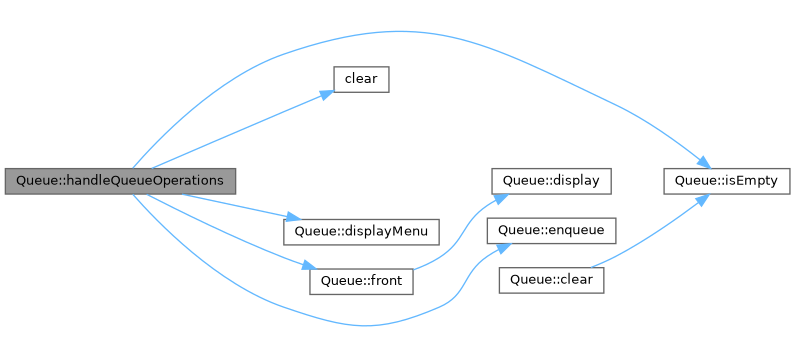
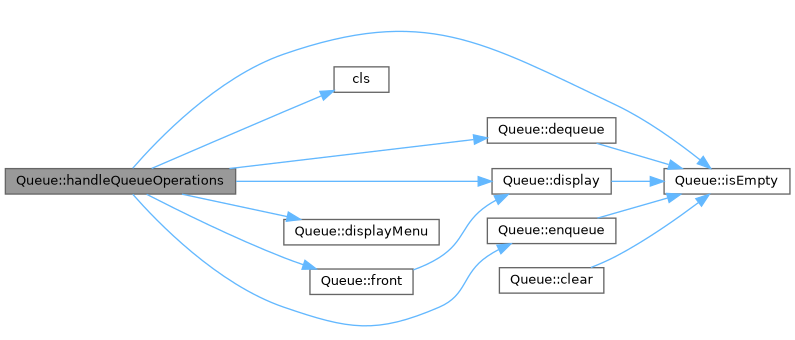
(362, 80) -> (362, 80)
none -> (552, 130)
none -> (357, 181)
none -> (631, 181)
none -> (633, 208)
